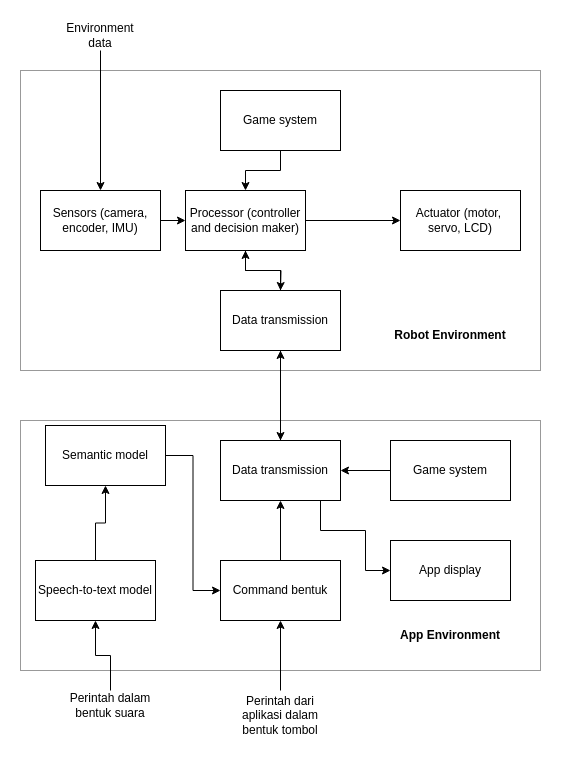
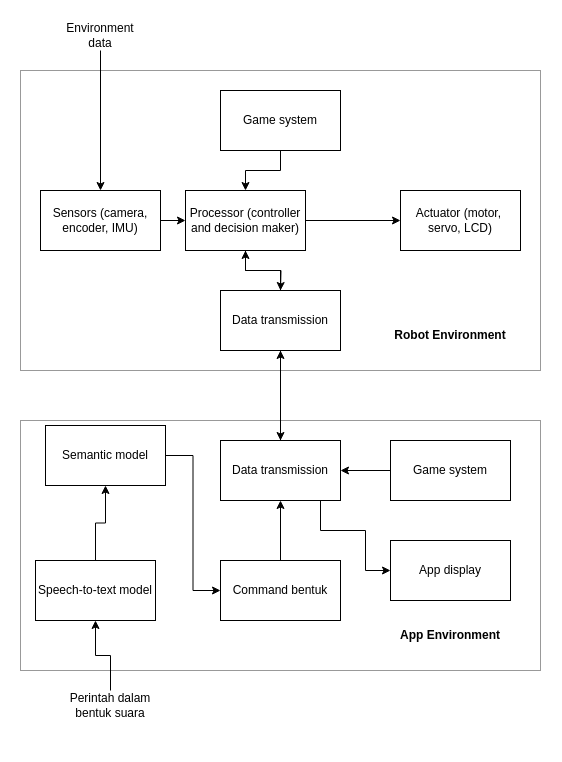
(281, 659) -> none
(281, 716) -> none
